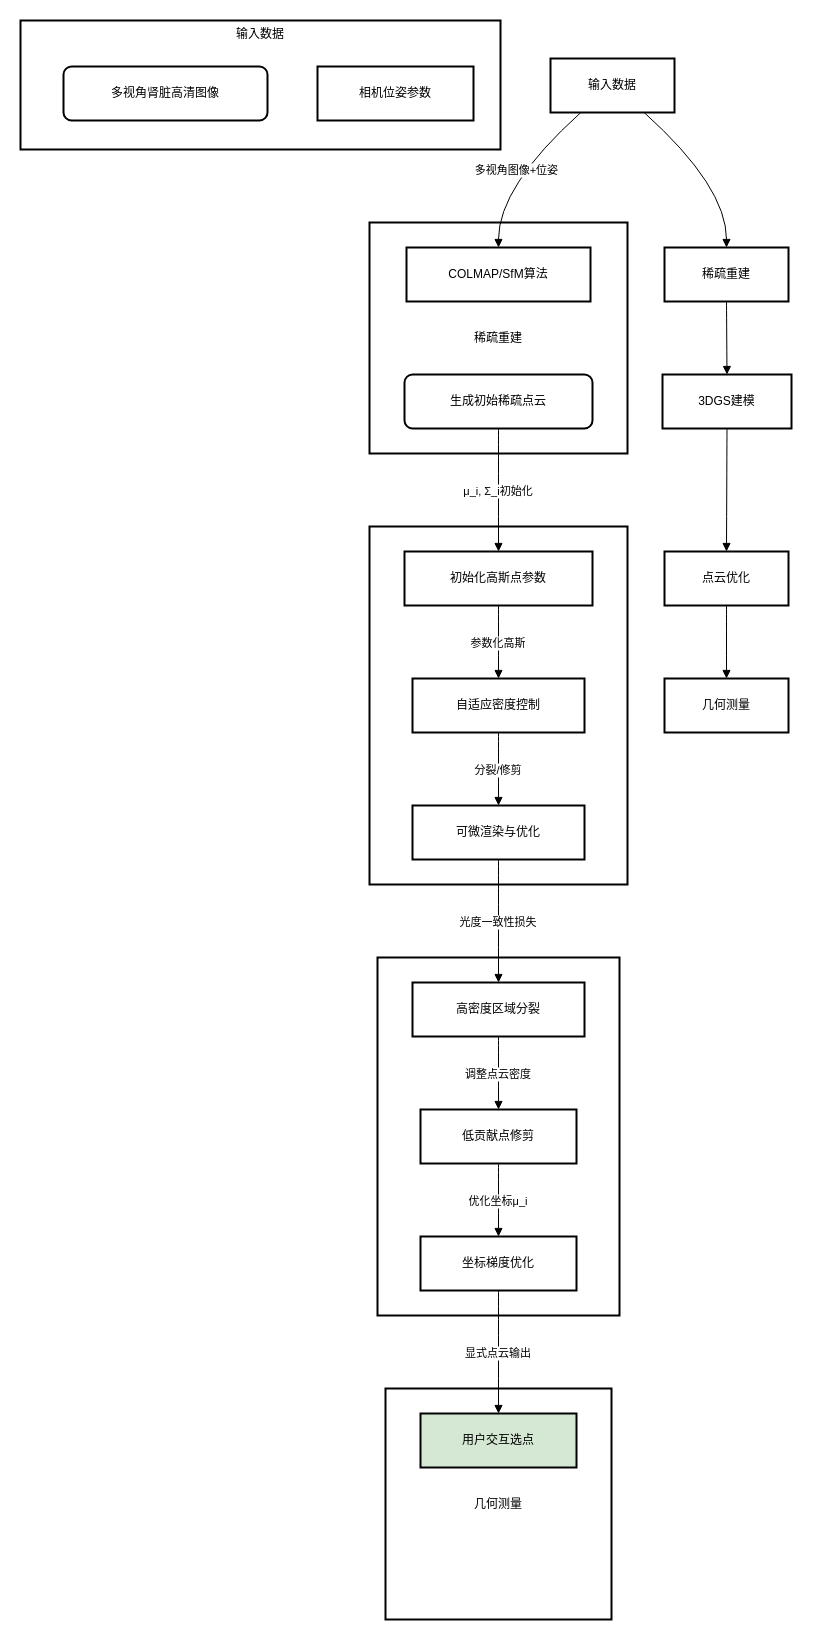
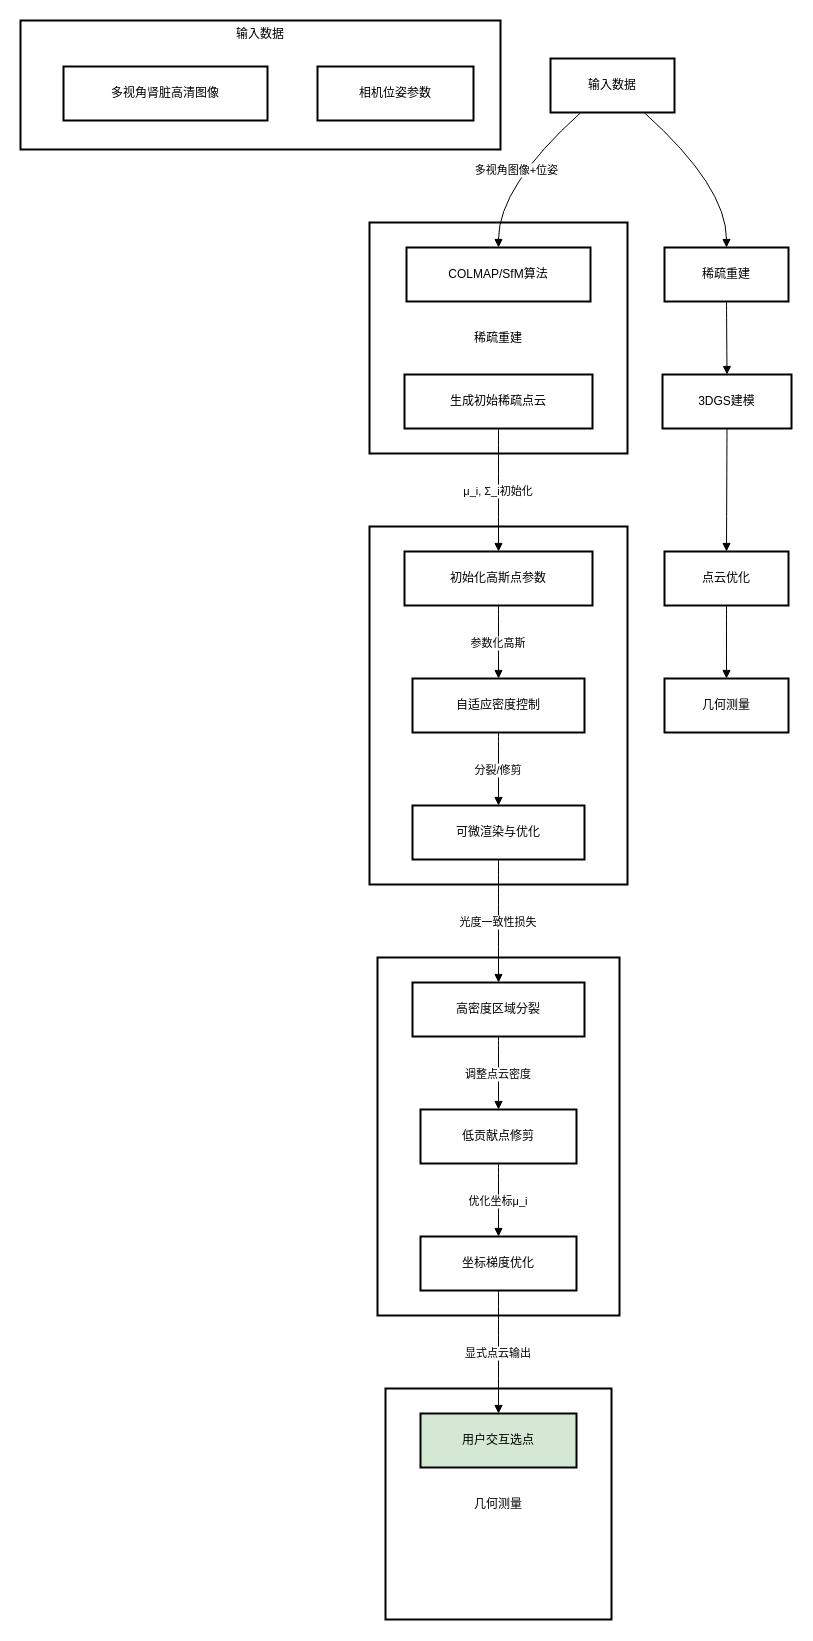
(166, 94) -> (166, 94)
(499, 402) -> (499, 402)
